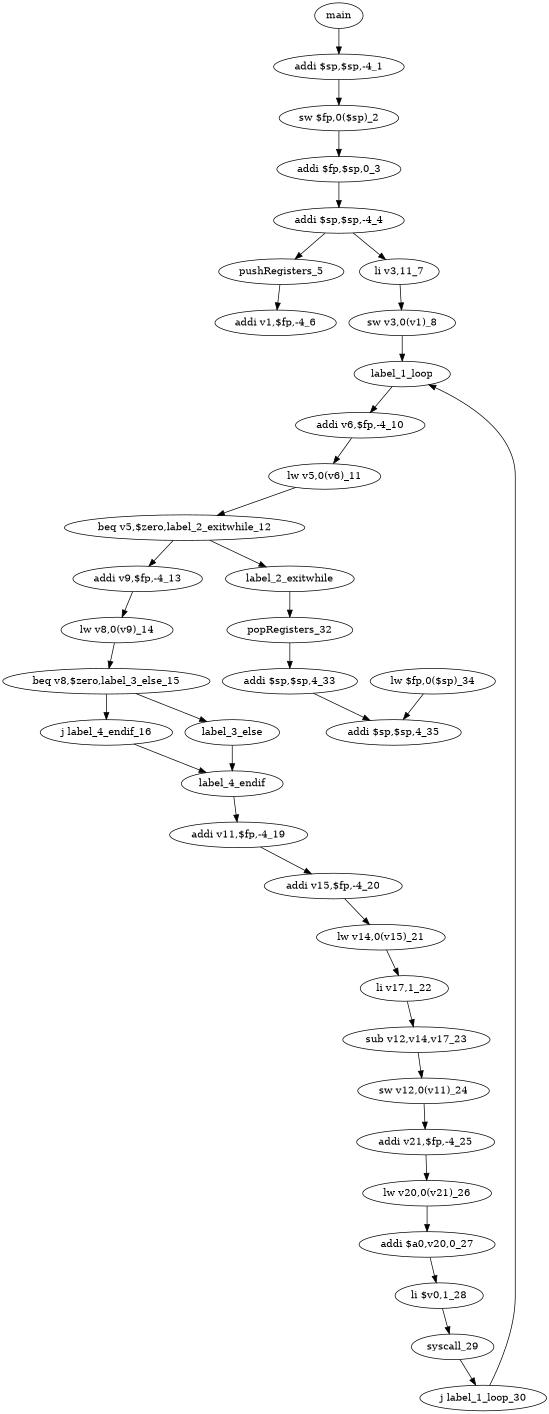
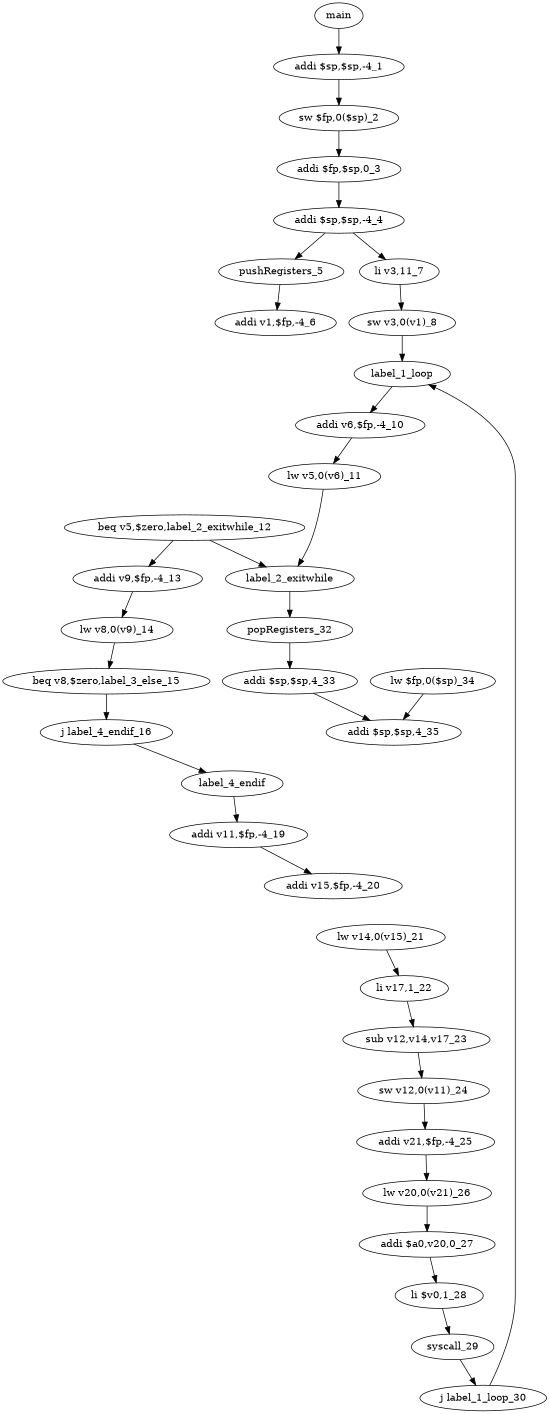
(260, 500) -> (316, 526)
(232, 732) -> none
(355, 909) -> none
